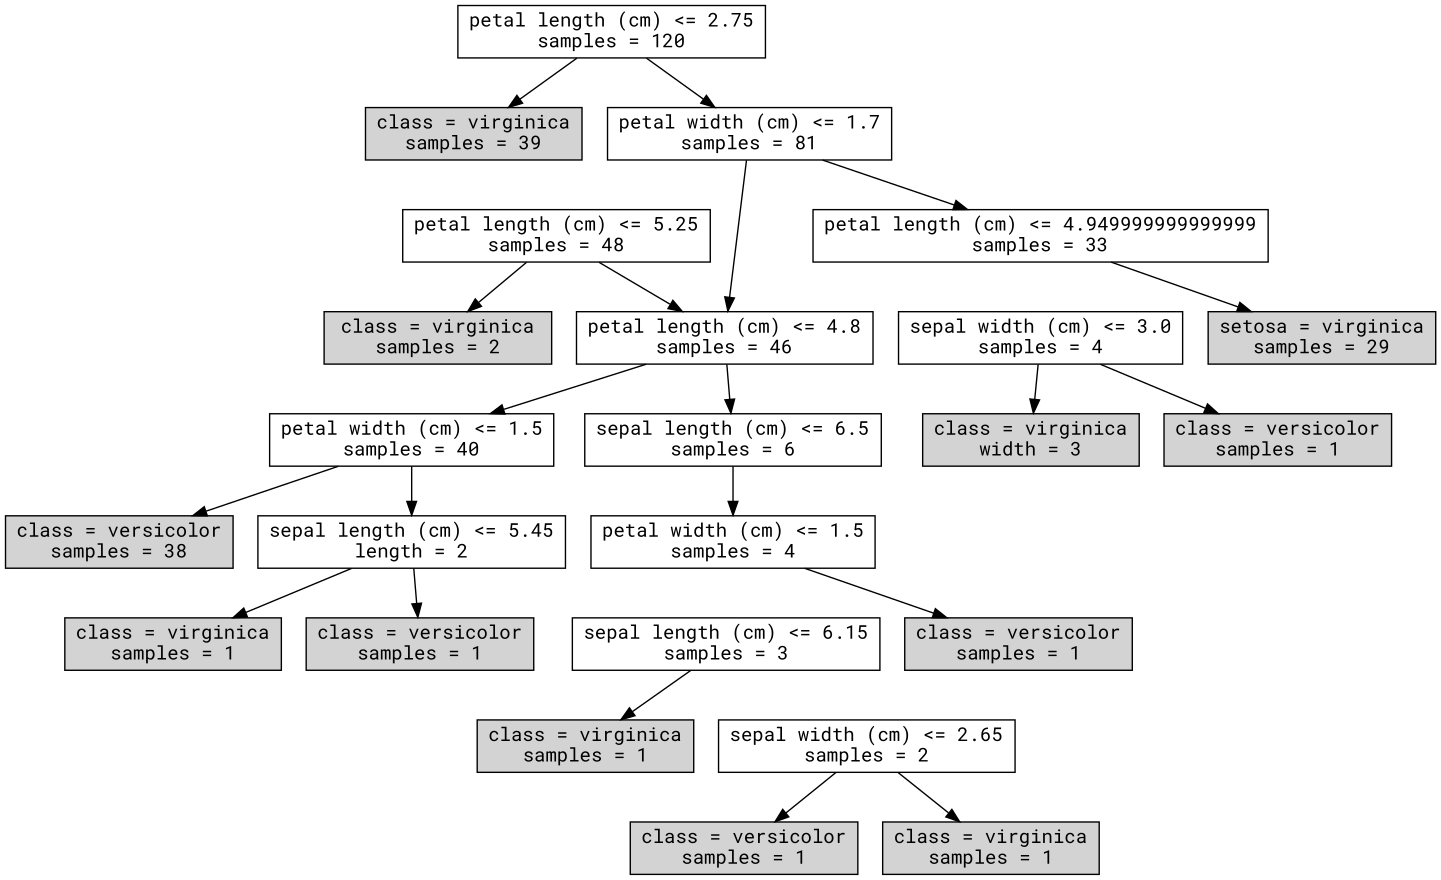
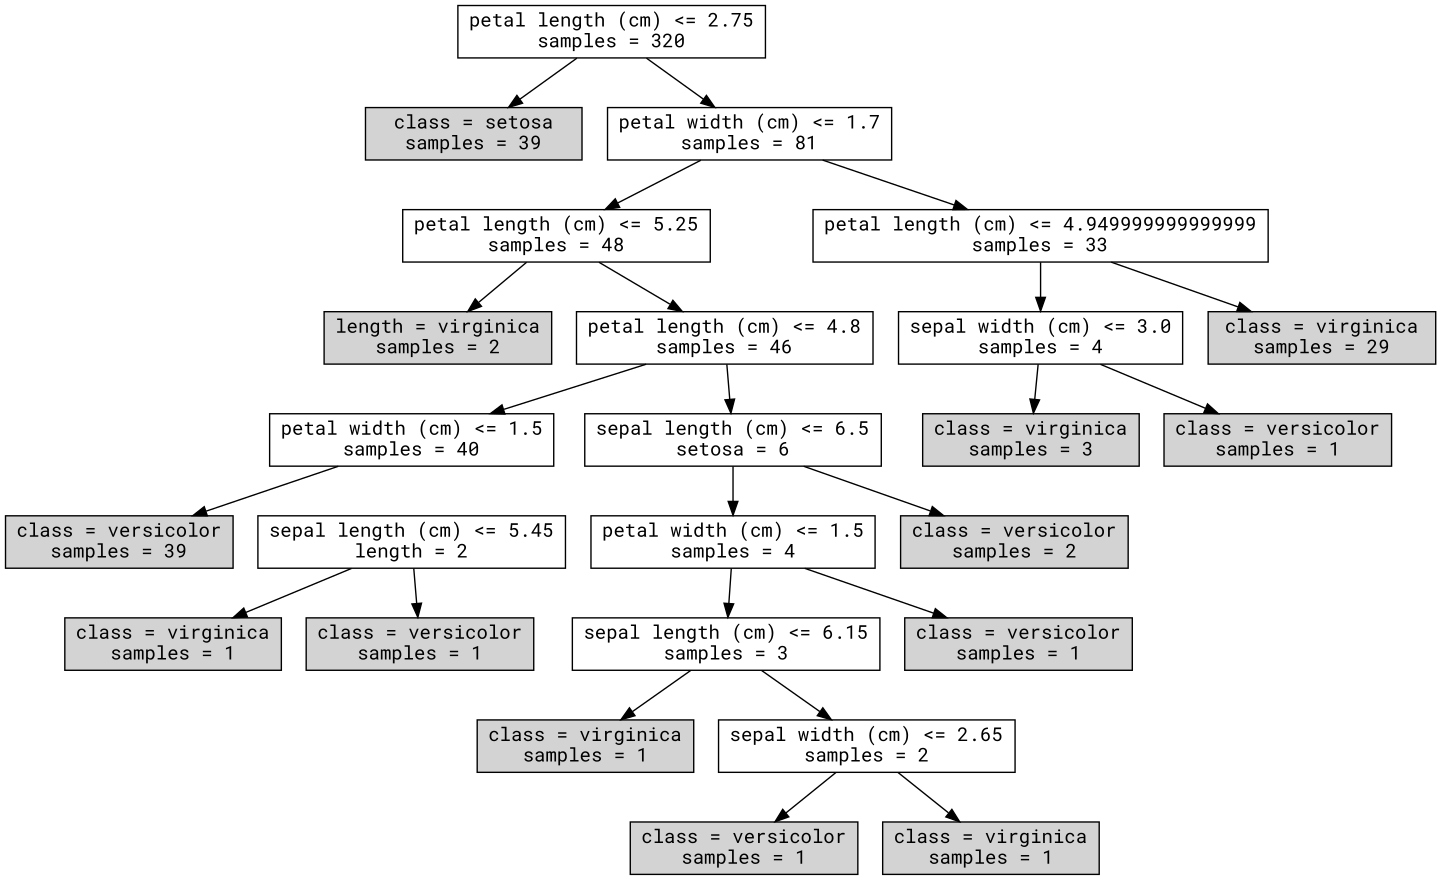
(612, 32) -> (612, 32)
(474, 134) -> (474, 134)
(738, 229) -> (659, 182)
none -> (1041, 280)
(438, 338) -> (438, 338)
(1322, 338) -> (1322, 338)
(733, 440) -> (733, 440)
(1031, 440) -> (1031, 440)
(412, 484) -> none
(119, 542) -> (119, 542)
none -> (1014, 542)
none -> (730, 586)
none -> (791, 691)
